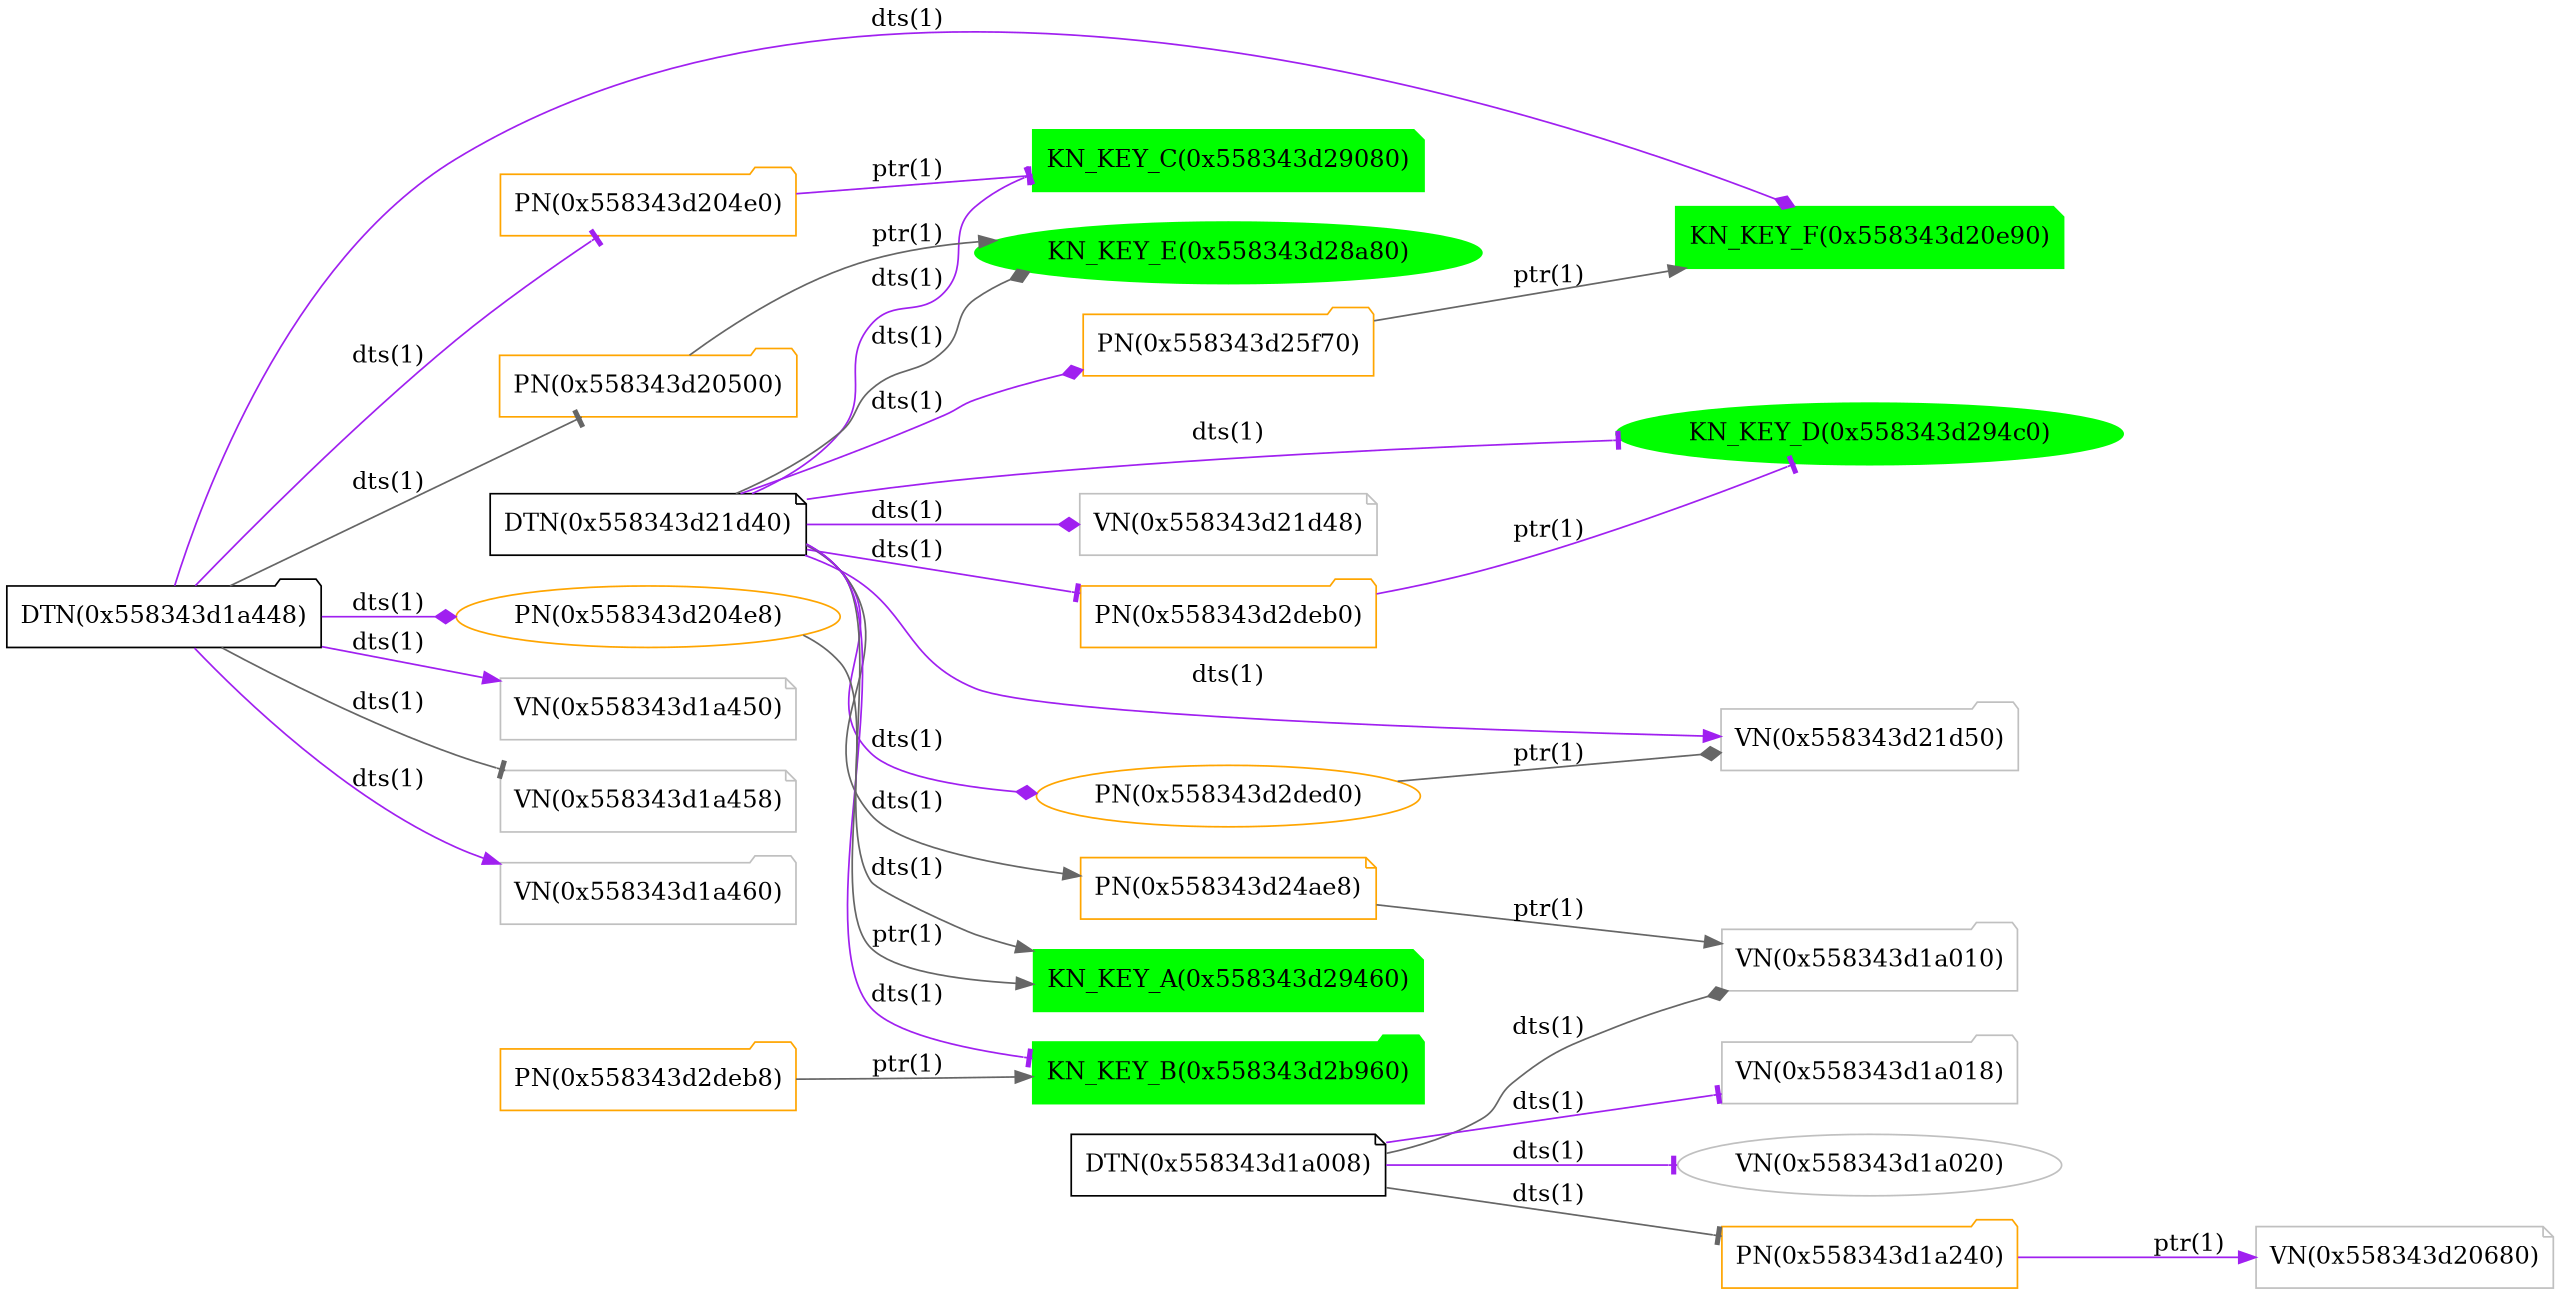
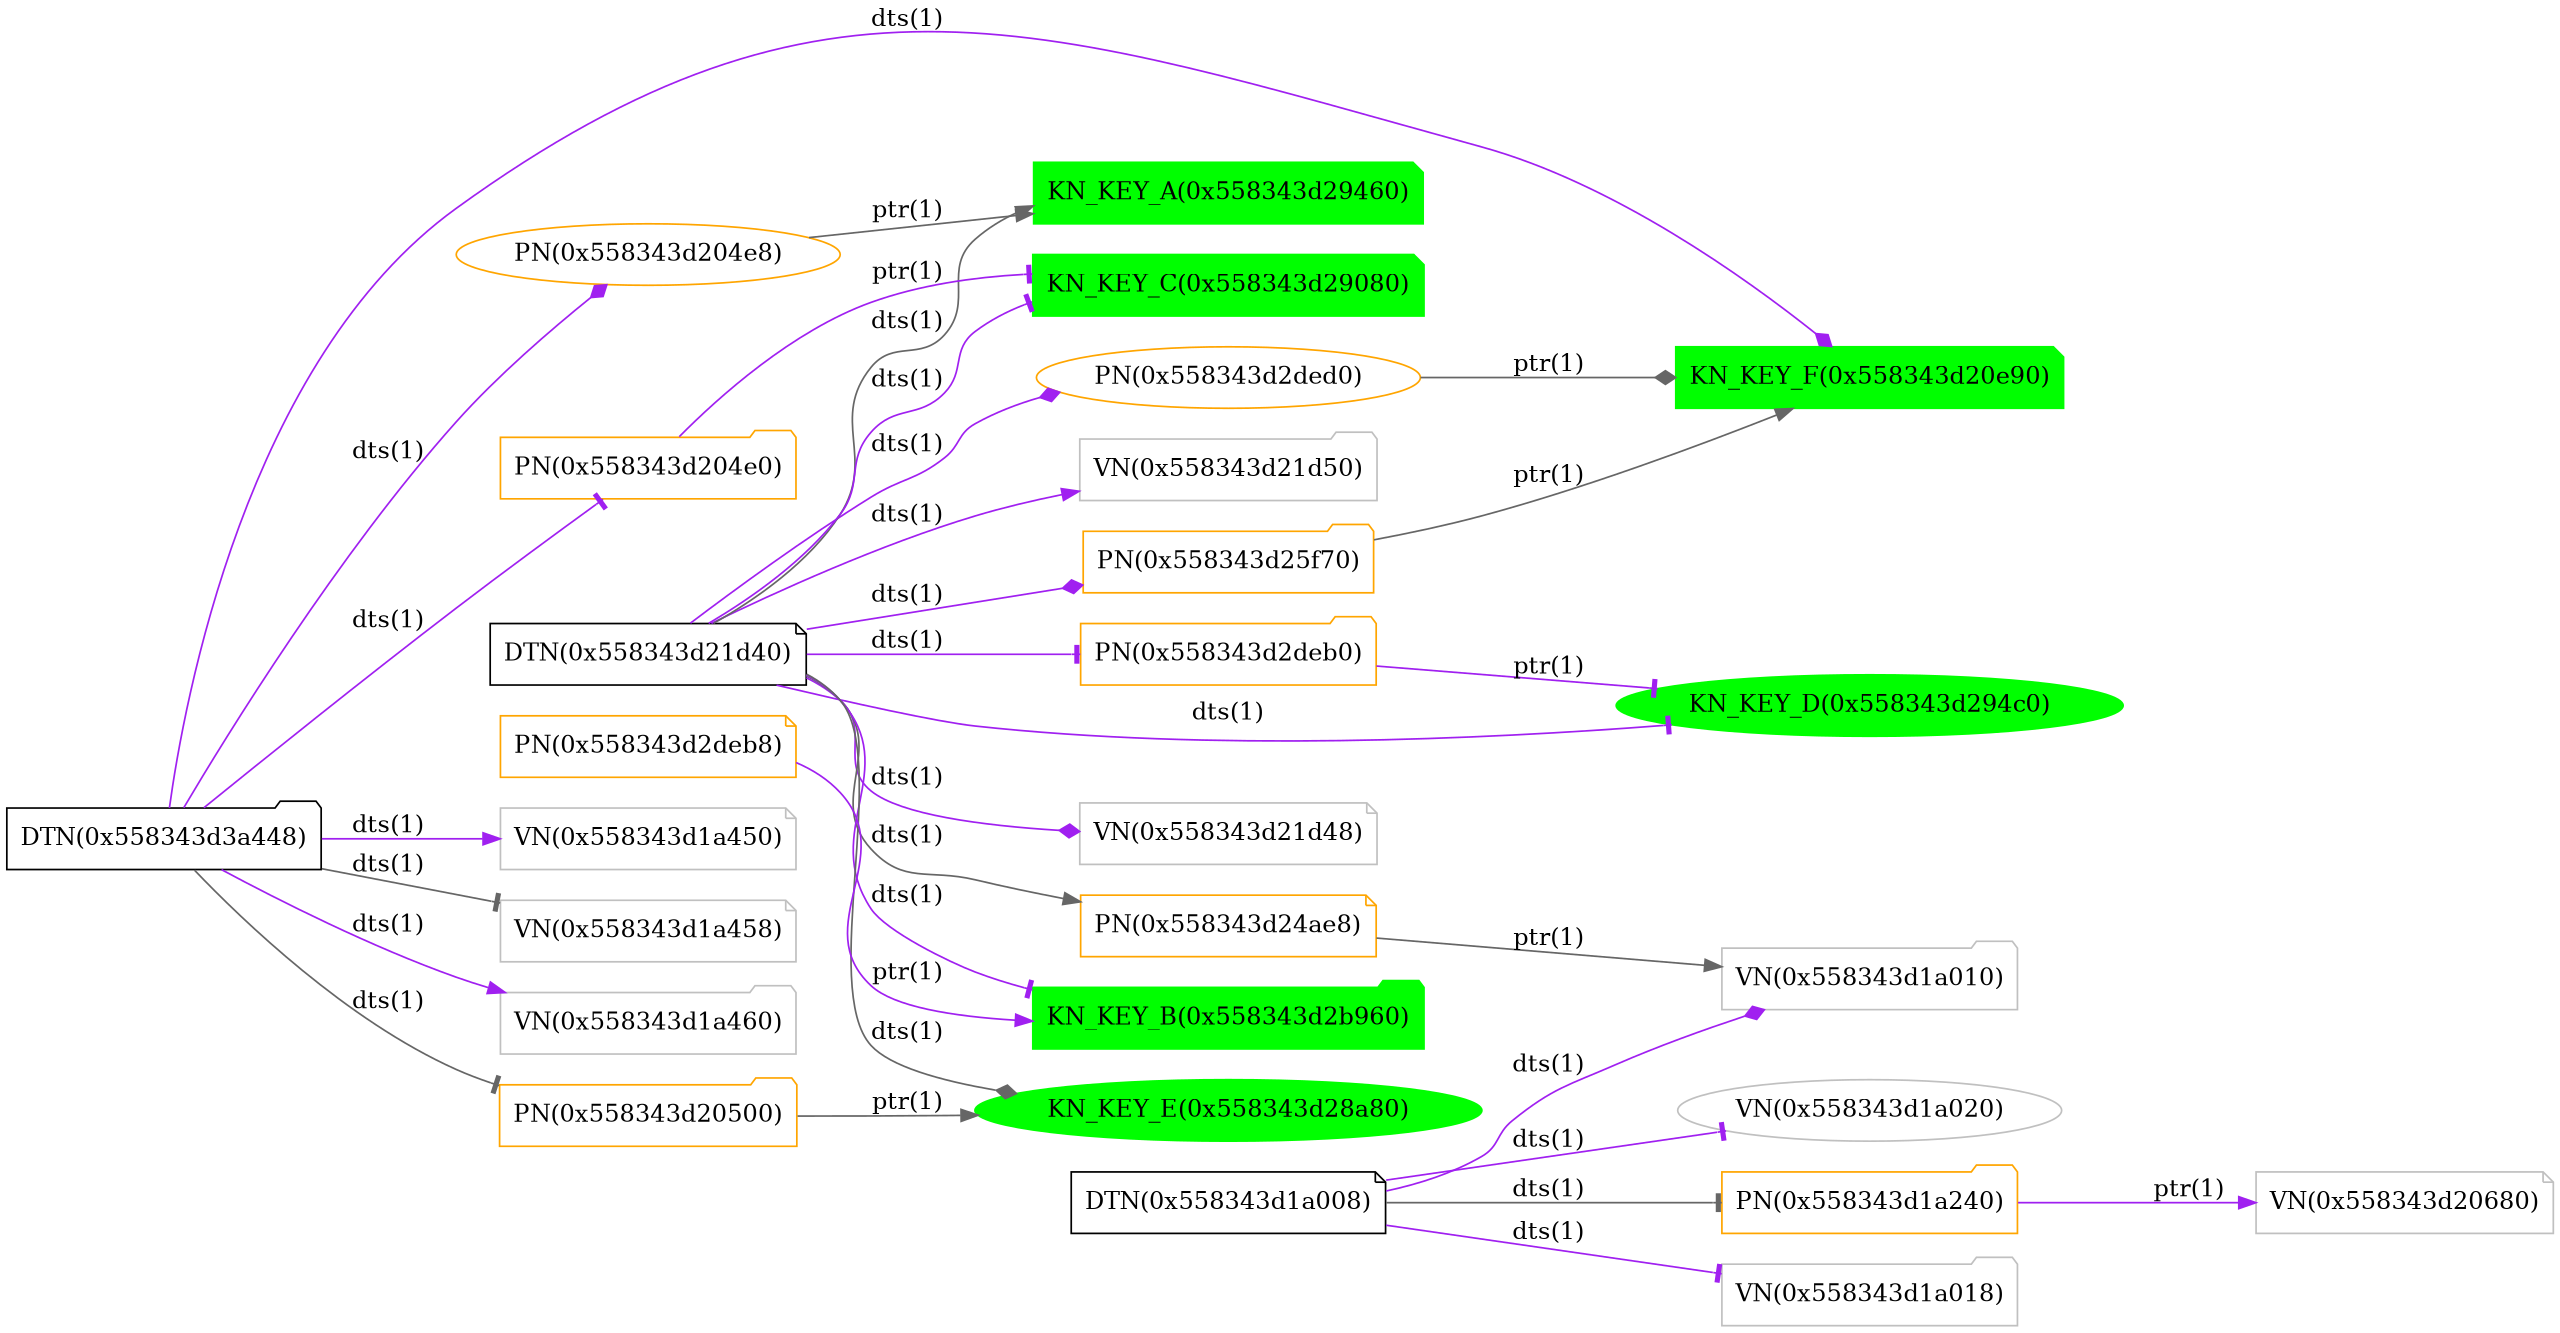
(164, 617) -> (164, 839)
(1549, 768) -> (1538, 378)
(1539, 1063) -> (1556, 1091)
(906, 1078) -> (863, 975)
(648, 1080) -> (648, 747)
